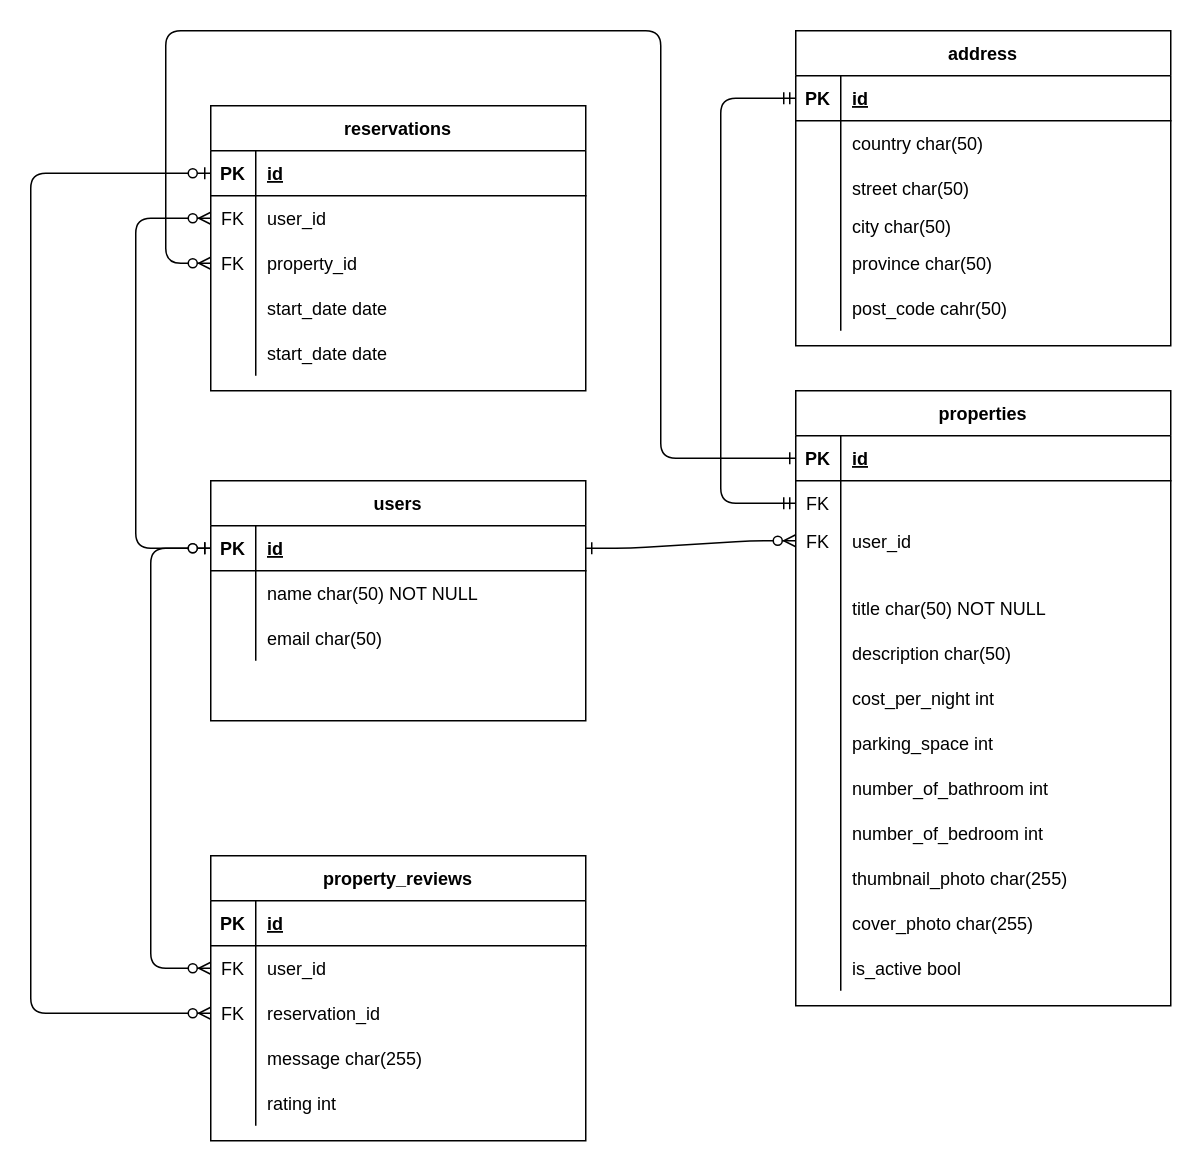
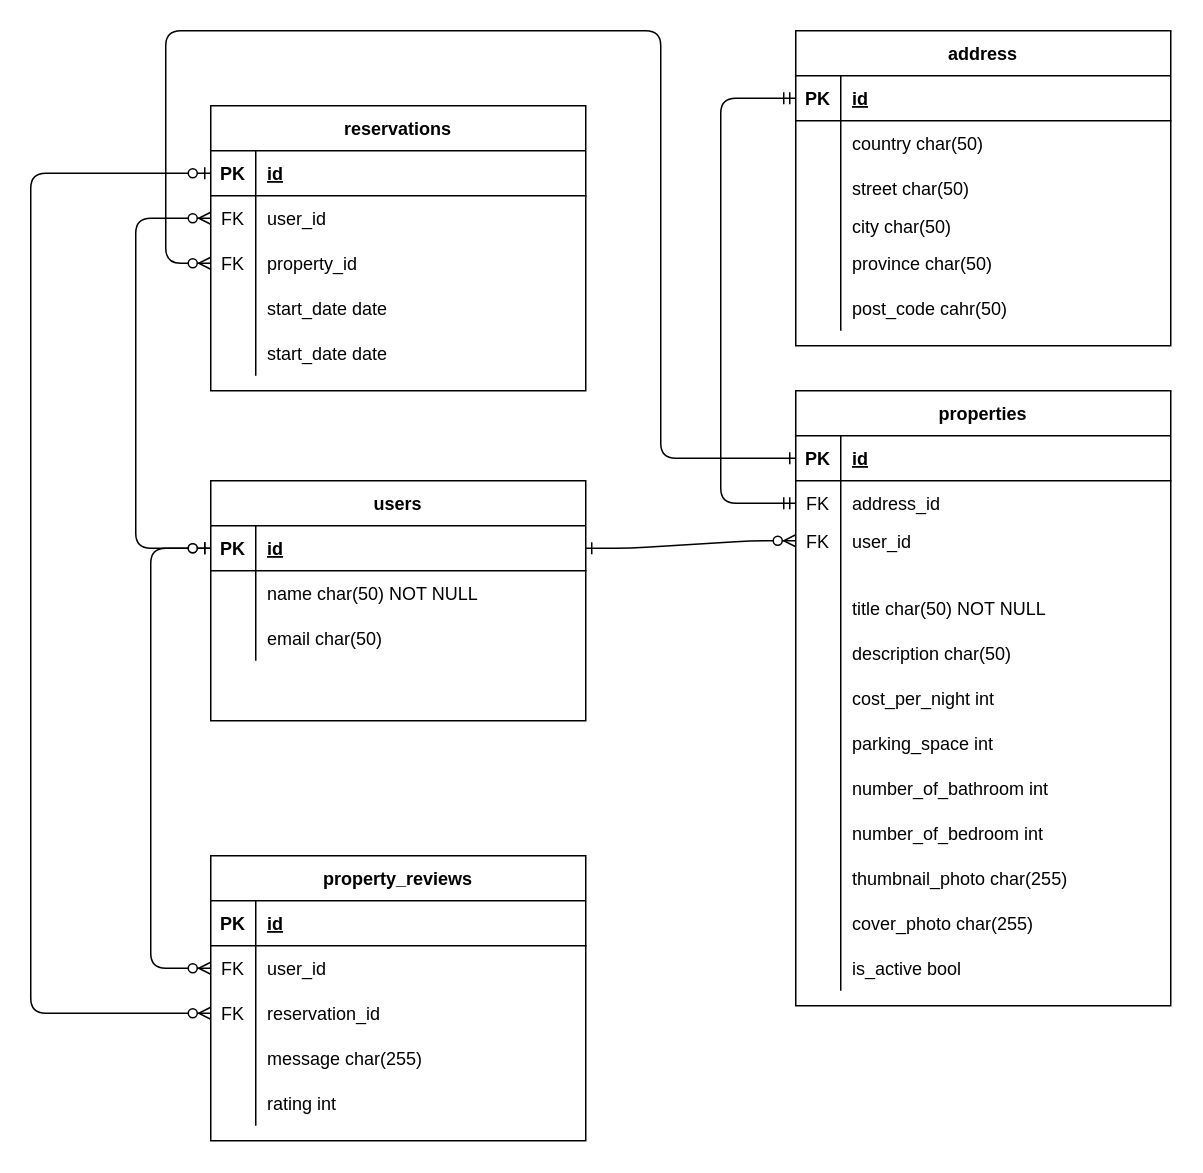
none -> (1006, 503)
